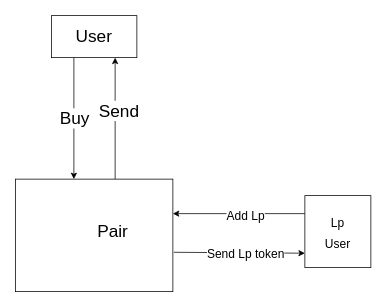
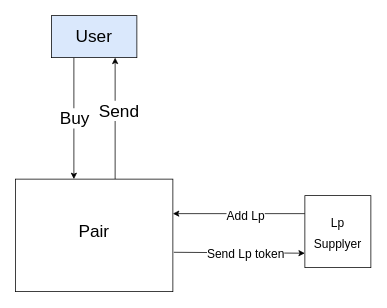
(94, 36) -> (94, 36)
(113, 231) -> (94, 231)
(338, 231) -> (338, 231)
